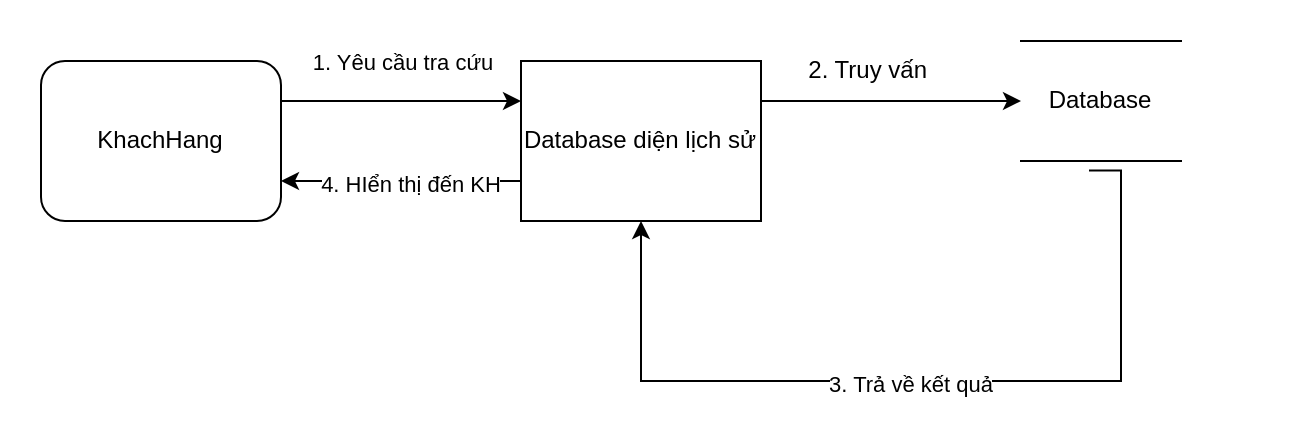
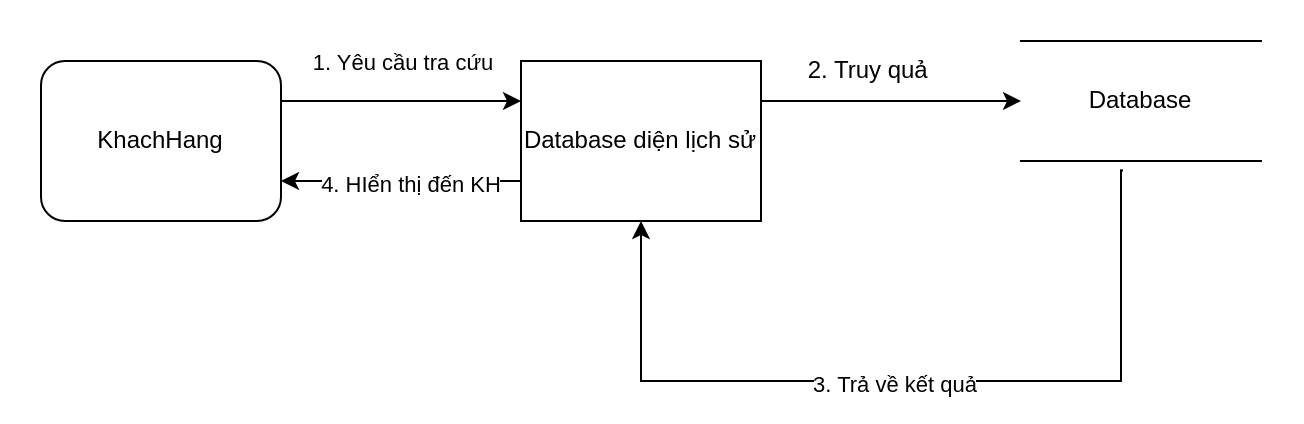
(872, 71) -> (872, 71)
(1101, 101) -> (1141, 101)
